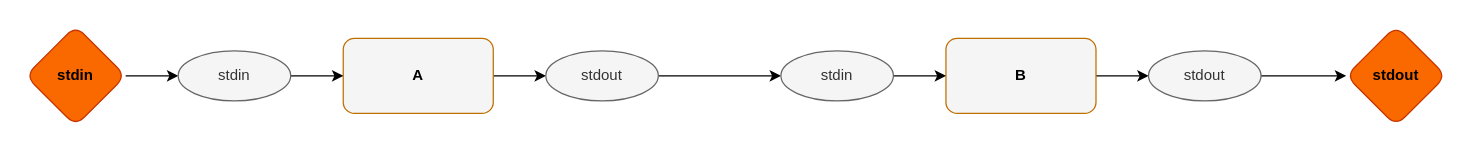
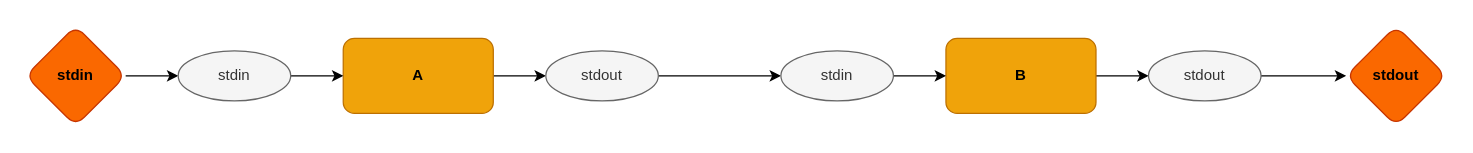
(418, 76) -> (418, 76)
(1021, 76) -> (1021, 76)
